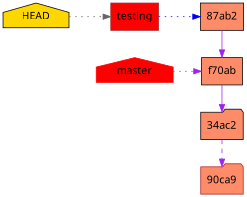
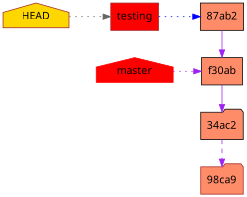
(36, 17) -> (36, 17)
(222, 71) -> (222, 71)
(222, 180) -> (222, 180)
